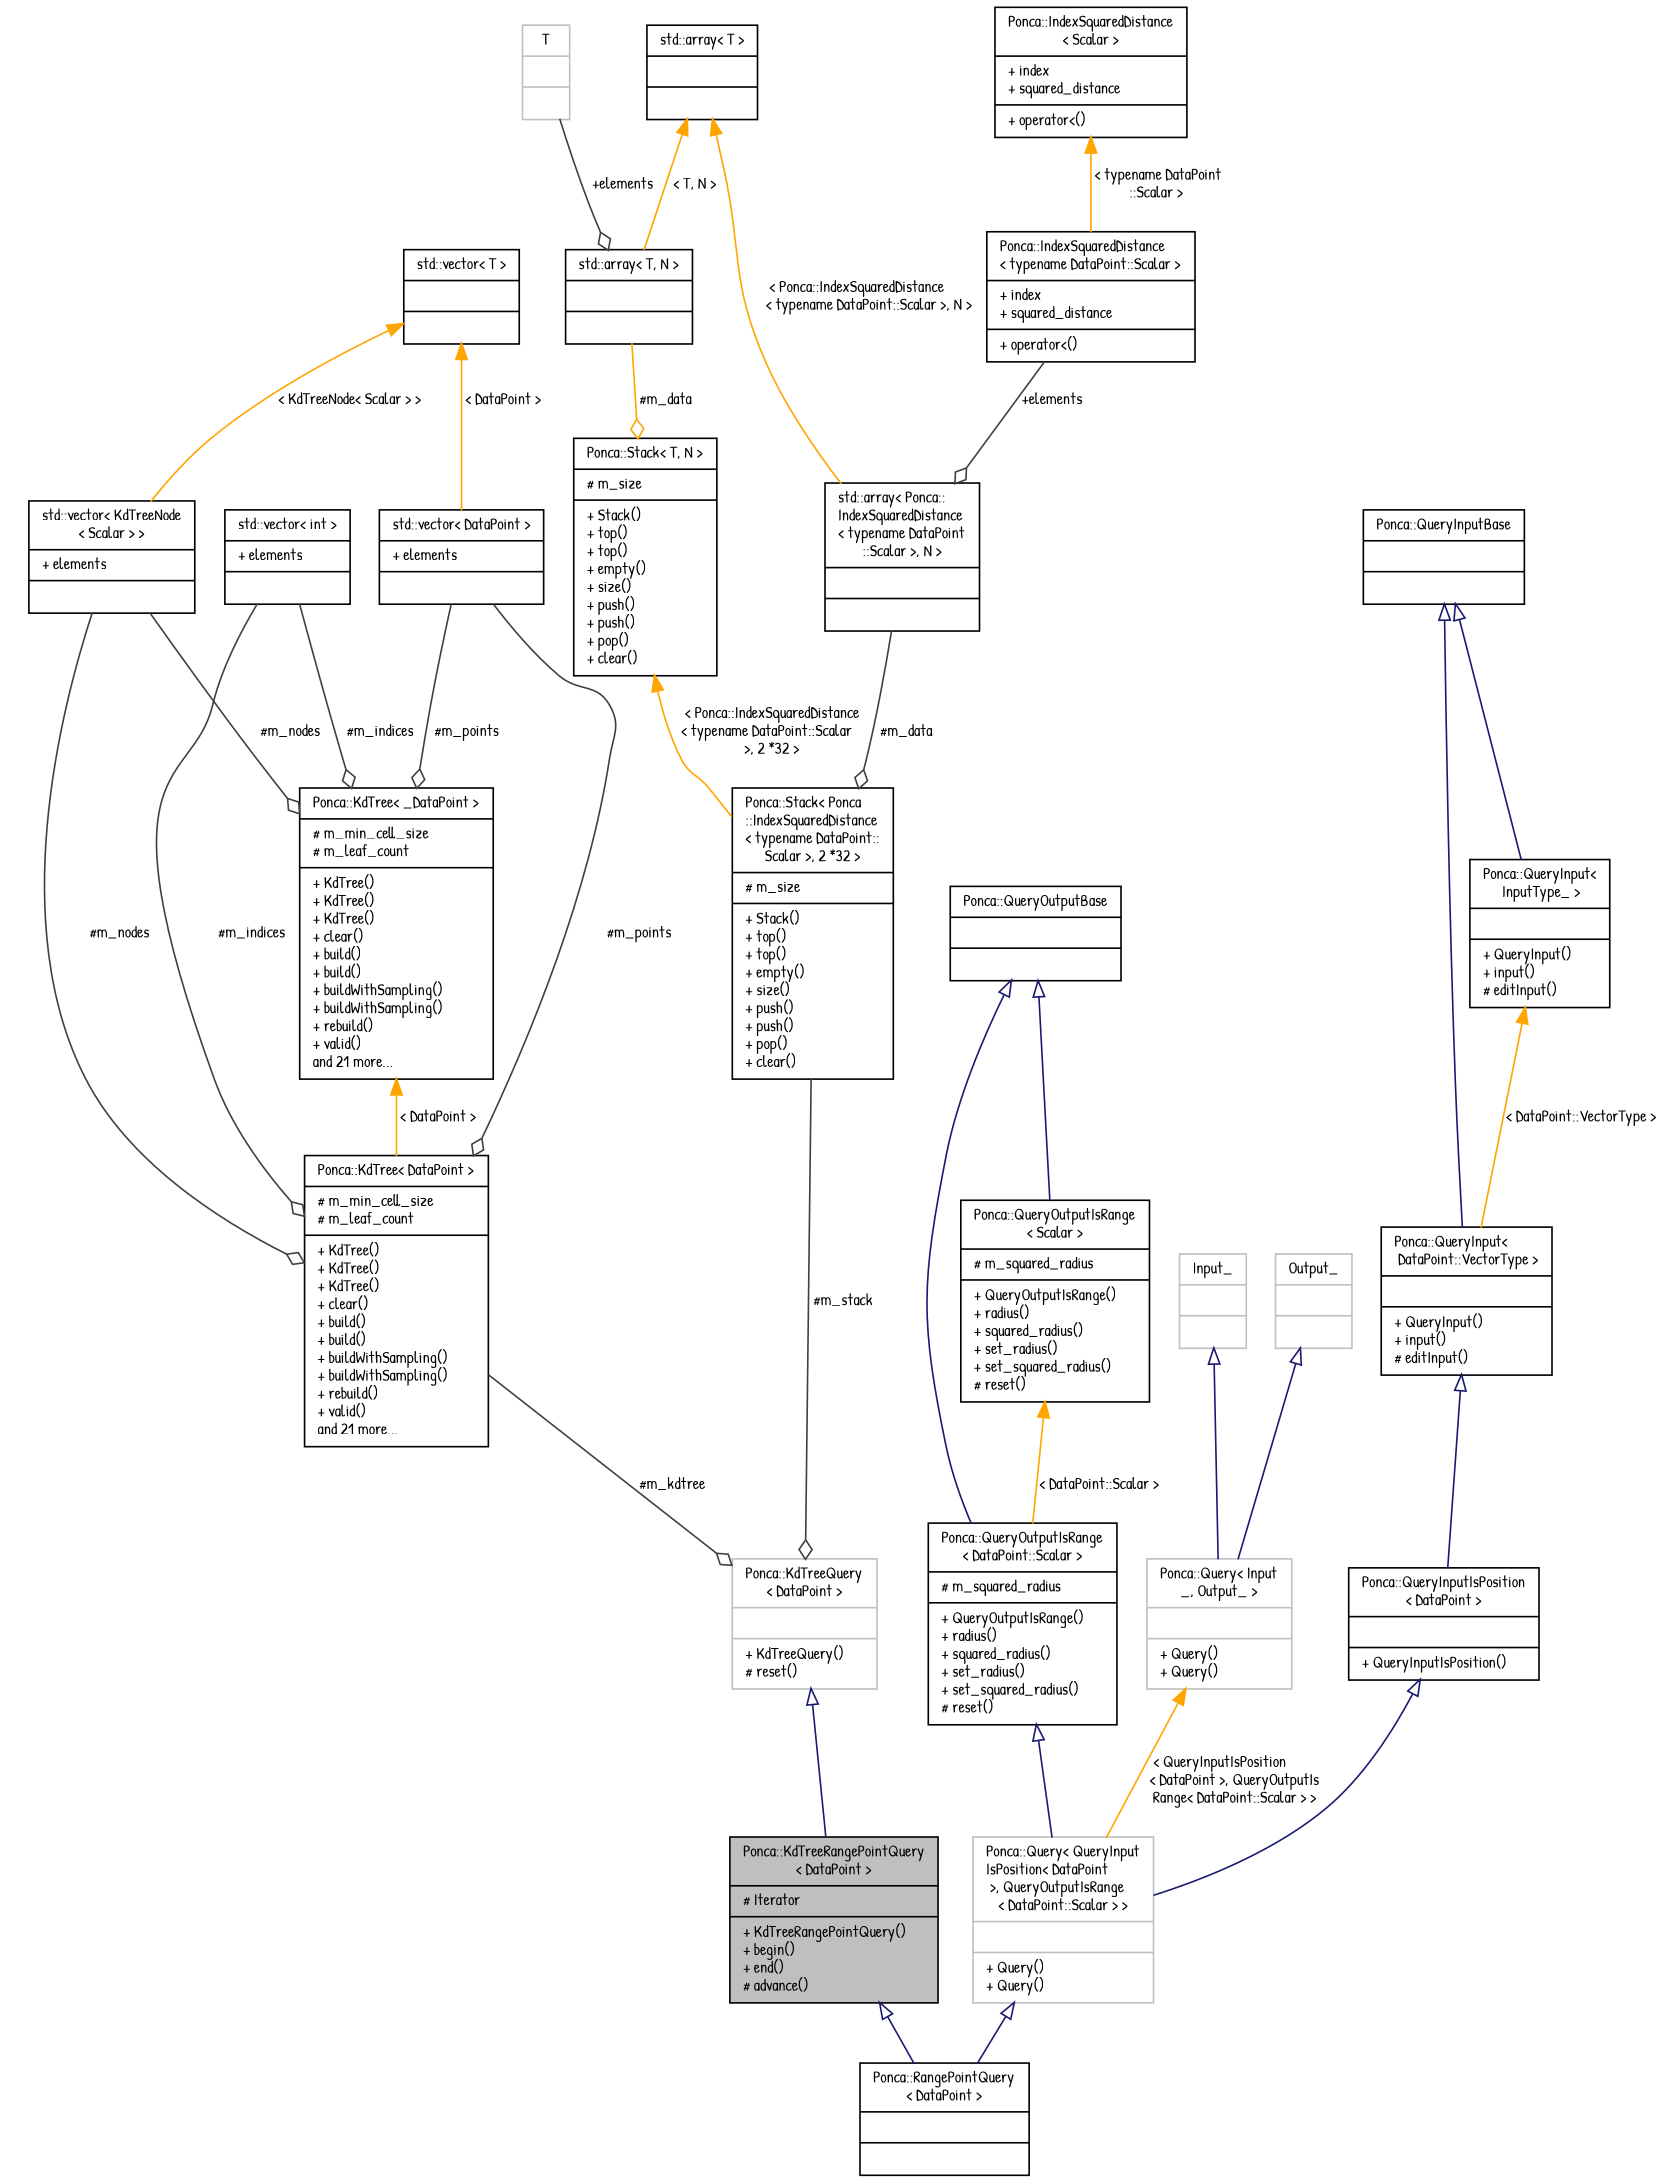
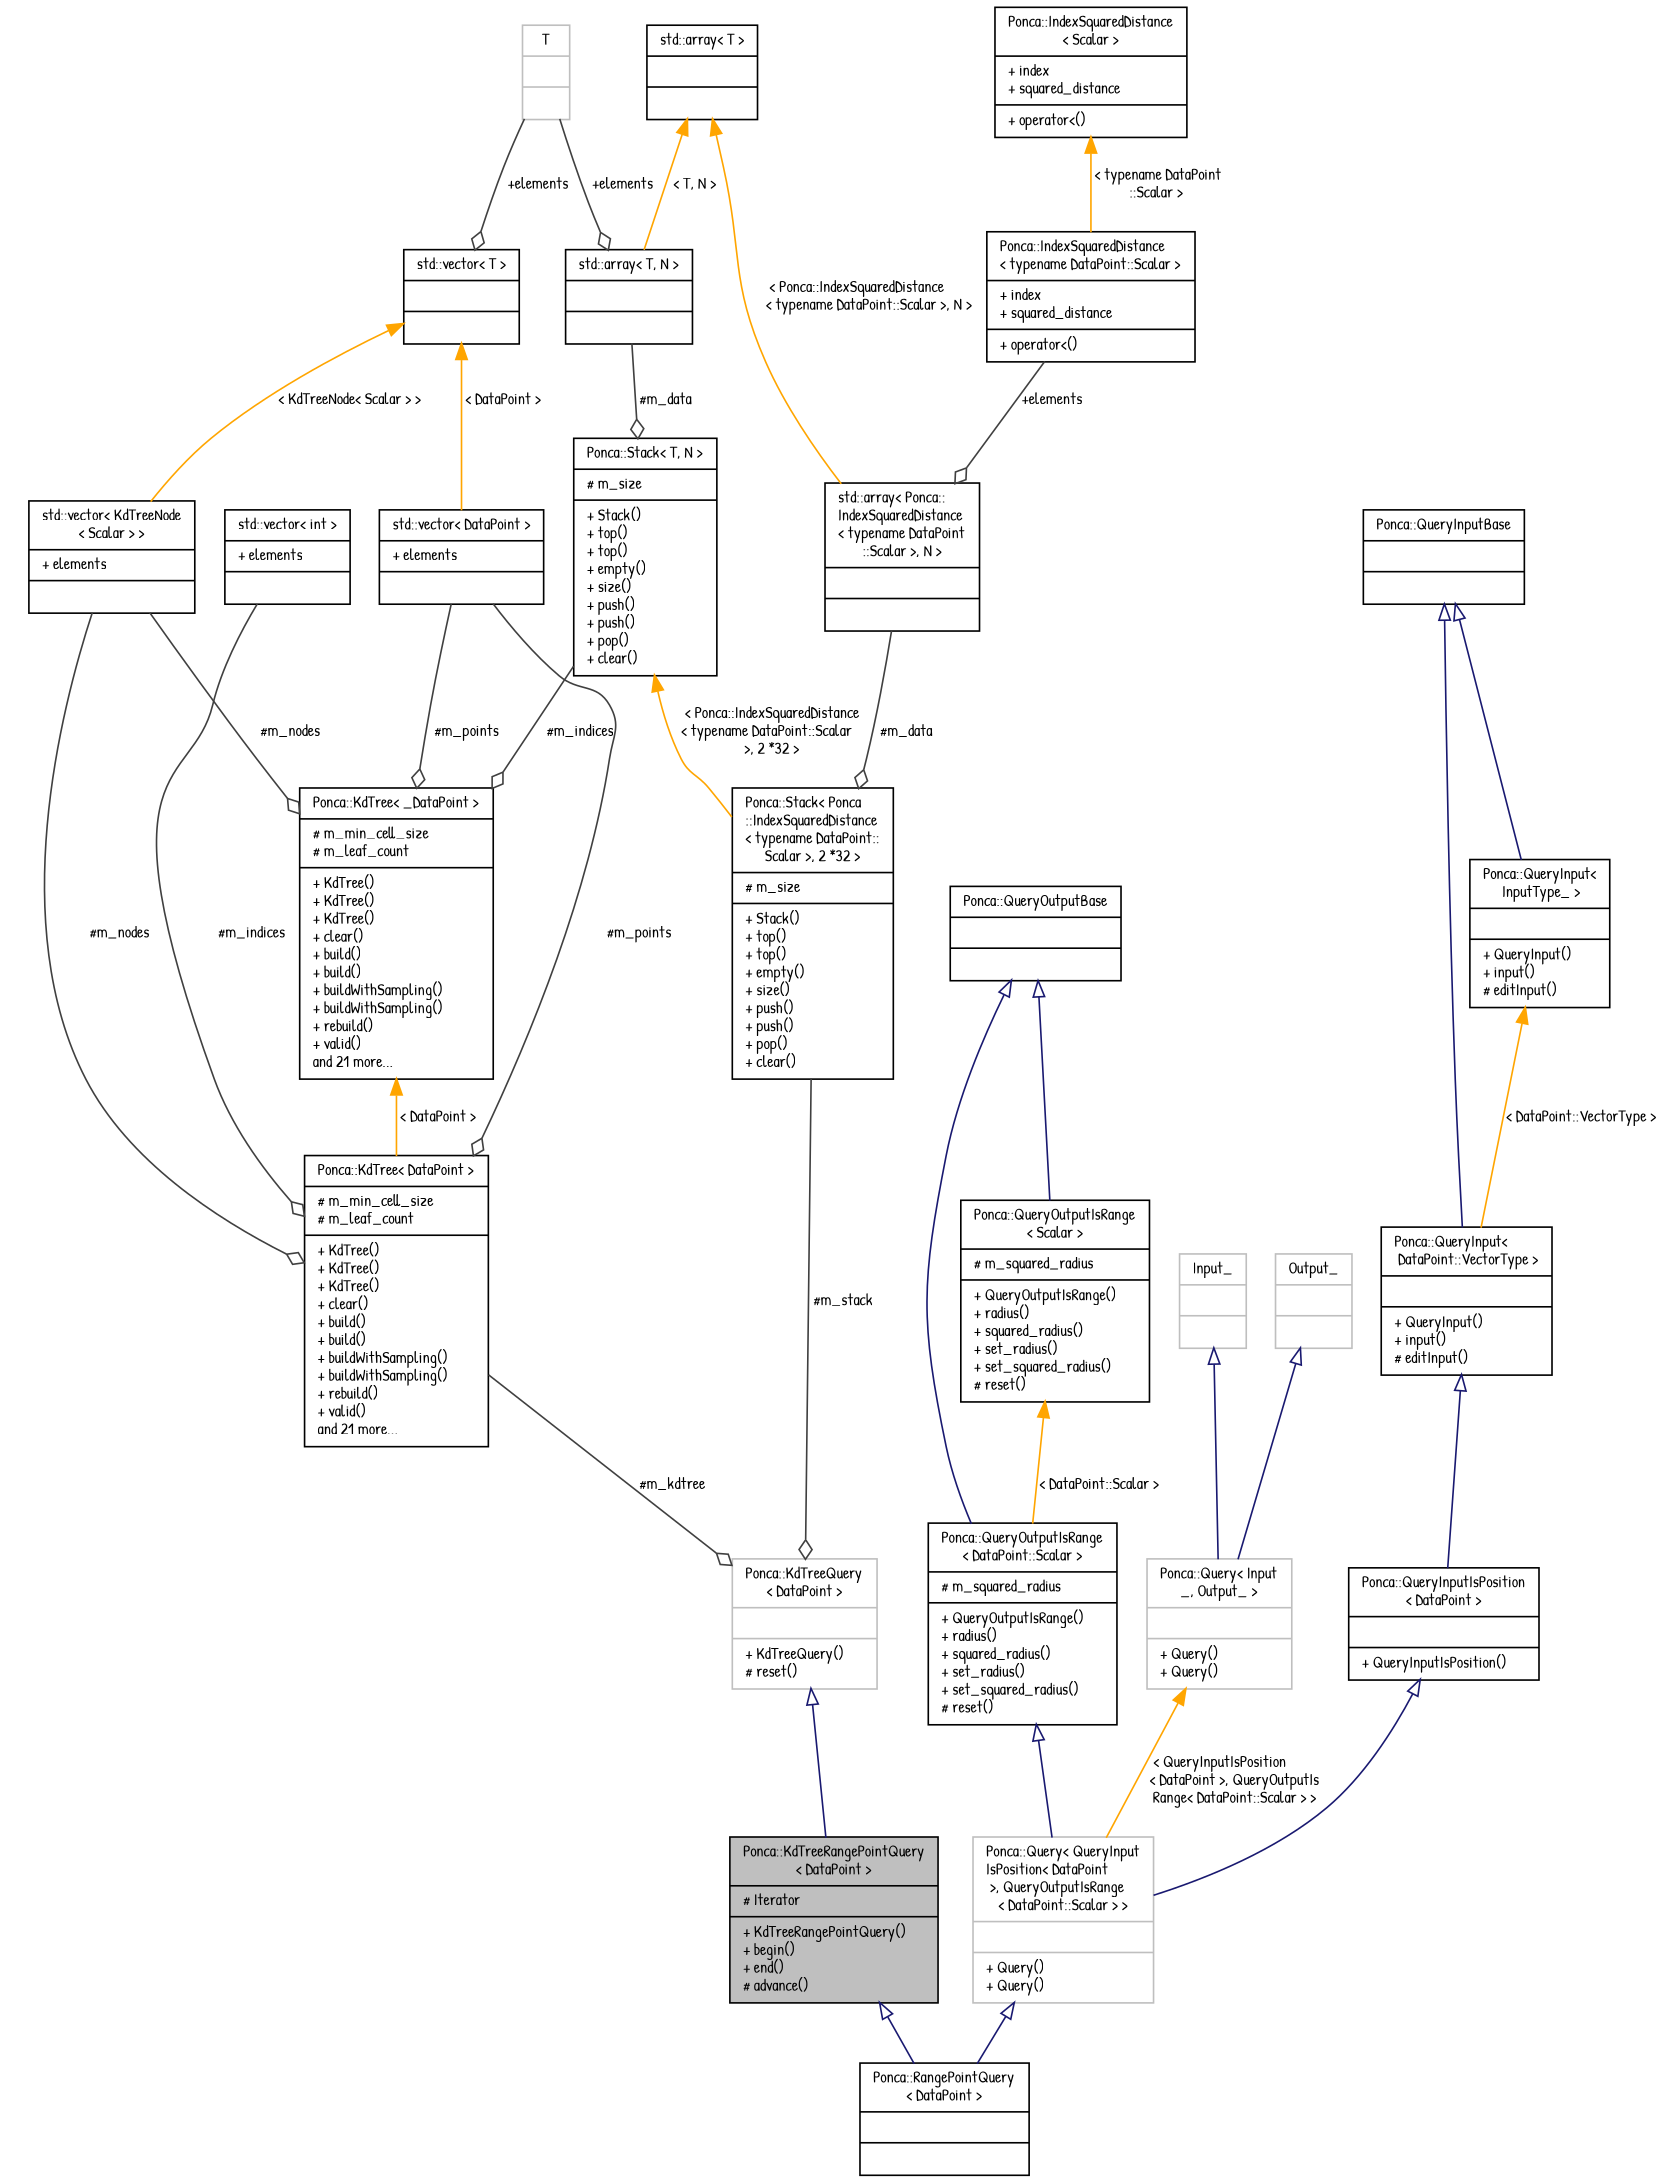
none -> (501, 174)
(634, 381) -> (634, 381)
(322, 687) -> (538, 719)
